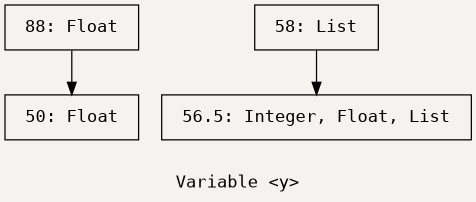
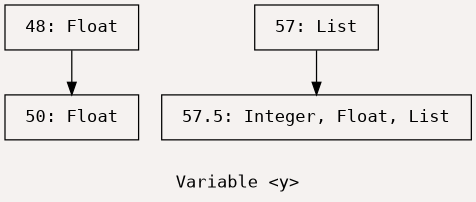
(72, 27) -> (72, 27)
(317, 27) -> (317, 27)
(317, 117) -> (317, 117)
